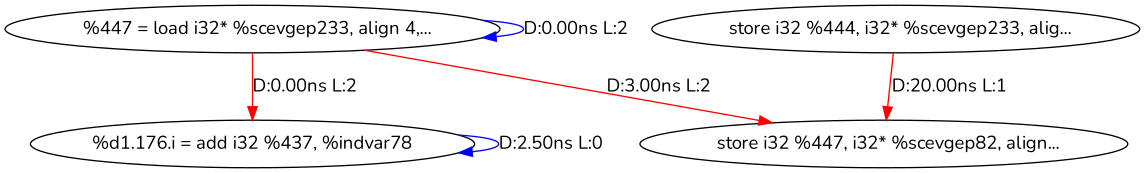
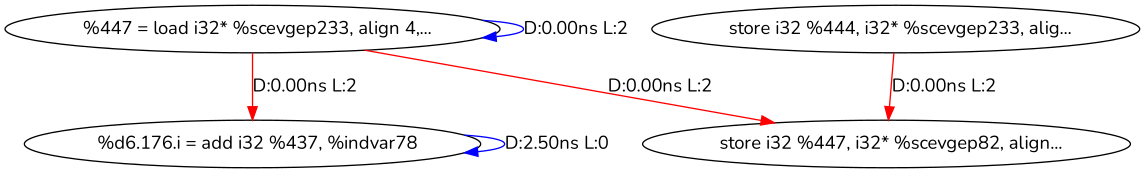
(659, 87) -> (660, 87)
(950, 87) -> (944, 87)
(253, 144) -> (253, 144)
